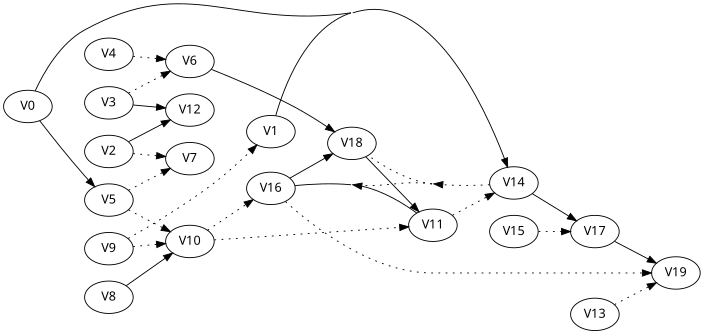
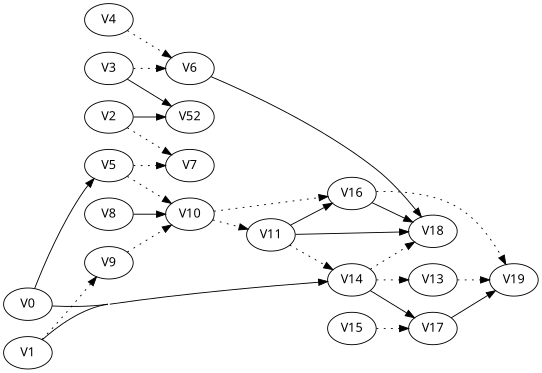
(190, 110) -> (190, 117)
(389, 181) -> (347, 233)
(466, 185) -> (388, 280)
(192, 199) -> (67, 312)
